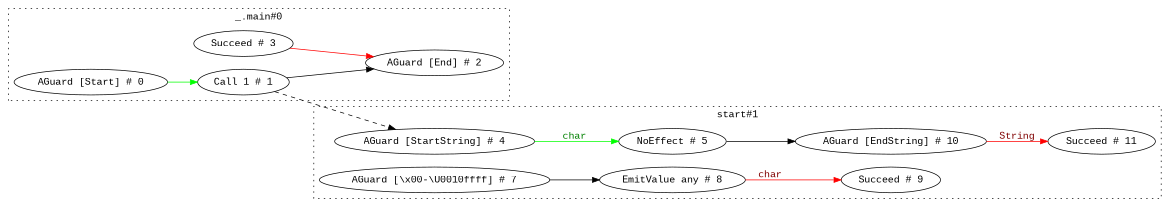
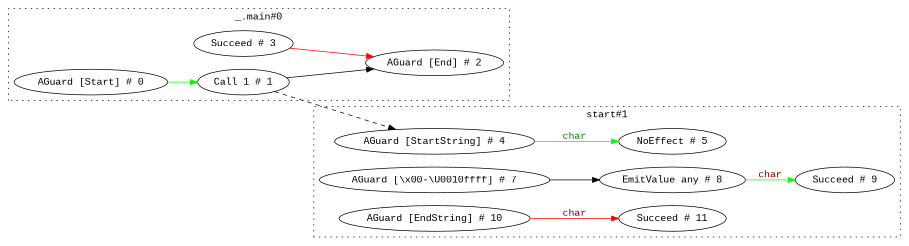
(1017, 136) -> (575, 213)
(757, 141) -> none
(790, 180) -> (767, 180)
